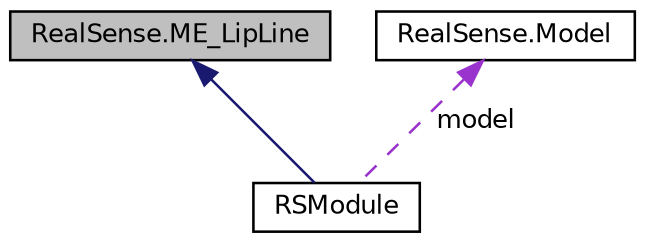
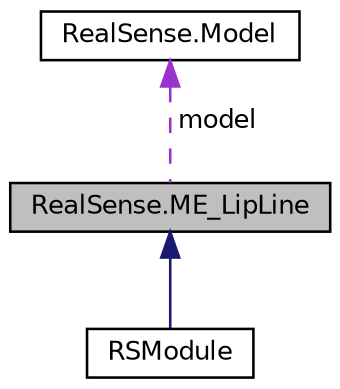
(411, 131) -> (170, 135)
